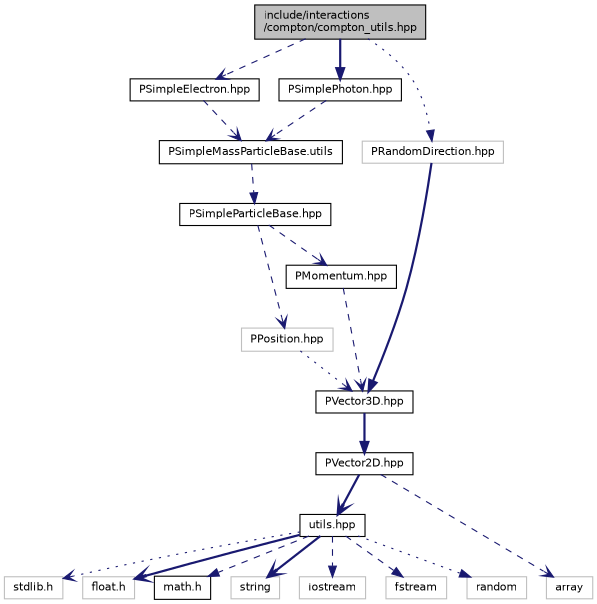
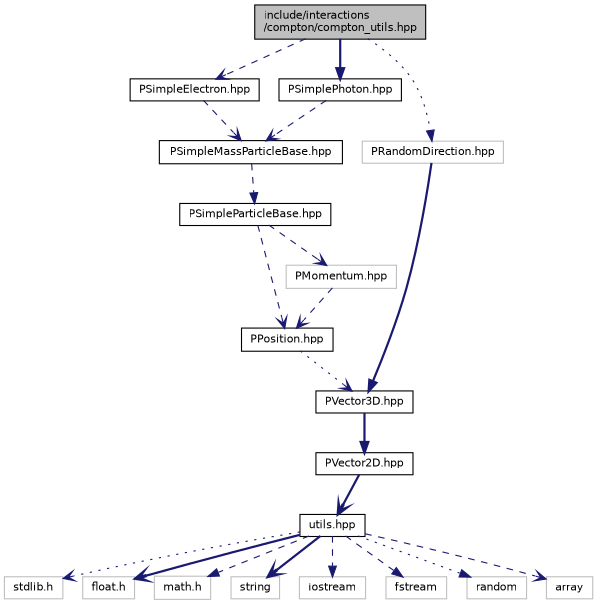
(251, 152) -> (251, 152)
(341, 277) -> (341, 277)
(352, 334) -> (318, 304)
(287, 340) -> (287, 340)
(462, 523) -> (450, 554)
(183, 588) -> (183, 588)
